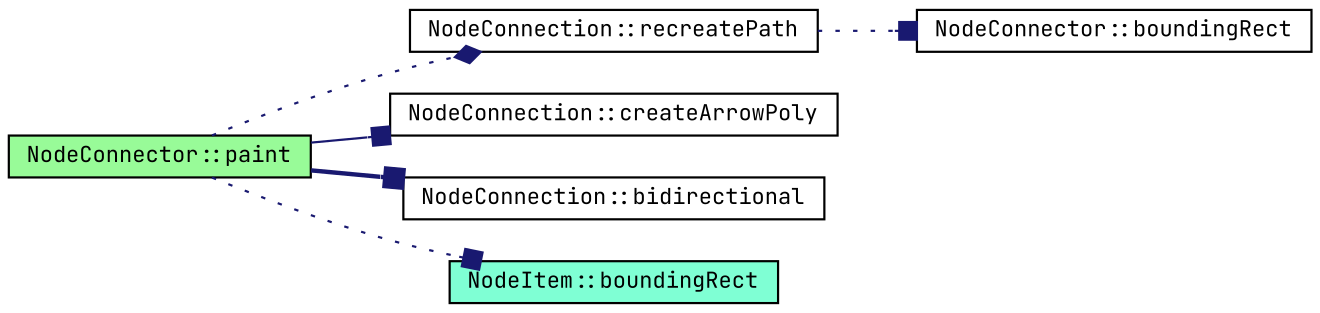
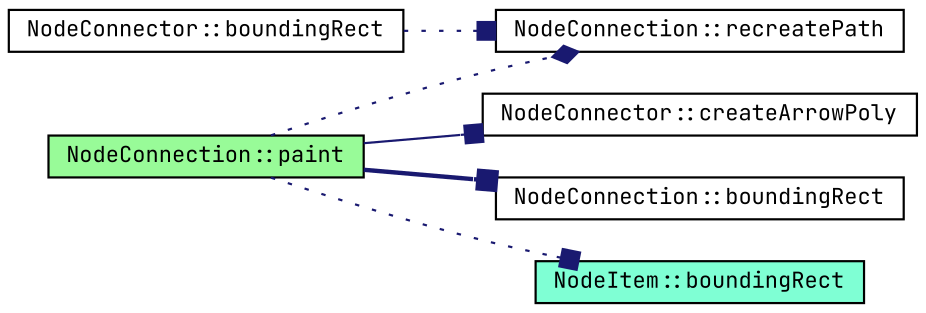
(856, 31) -> (438, 31)
(614, 115) -> (700, 115)
(160, 156) -> (206, 156)
(614, 198) -> (700, 198)
